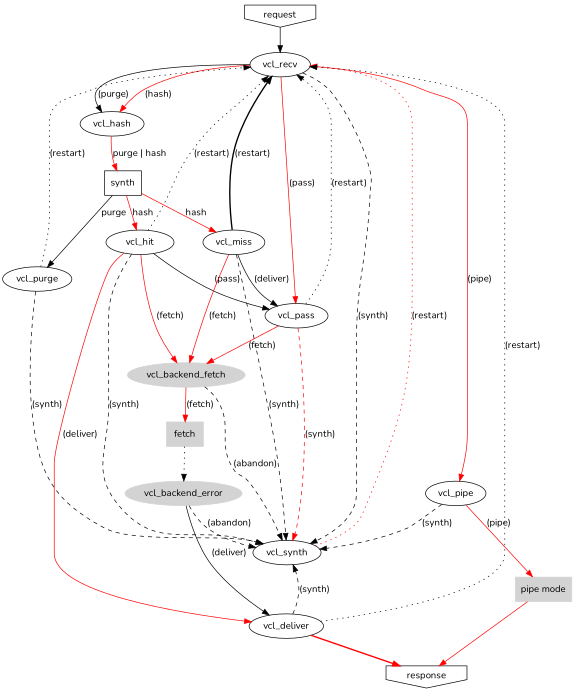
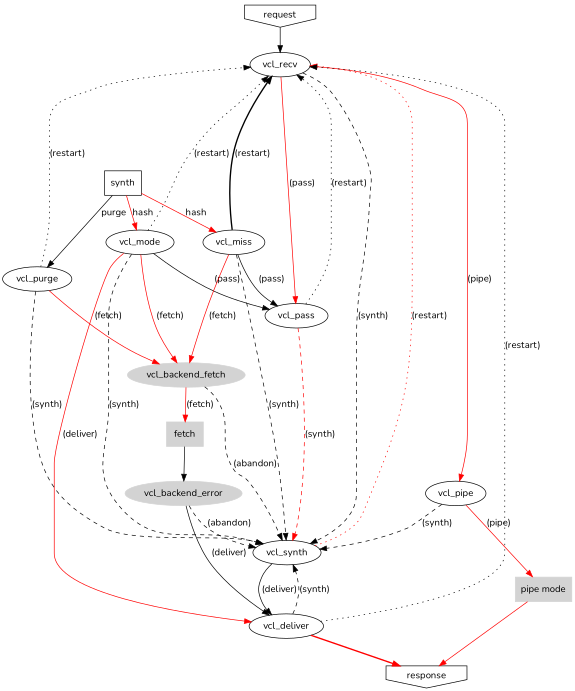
(112, 124) -> none
(140, 242) -> (140, 242)
(272, 279) -> (272, 279)
(246, 343) -> (98, 330)
(184, 460) -> (184, 460)
none -> (259, 586)
